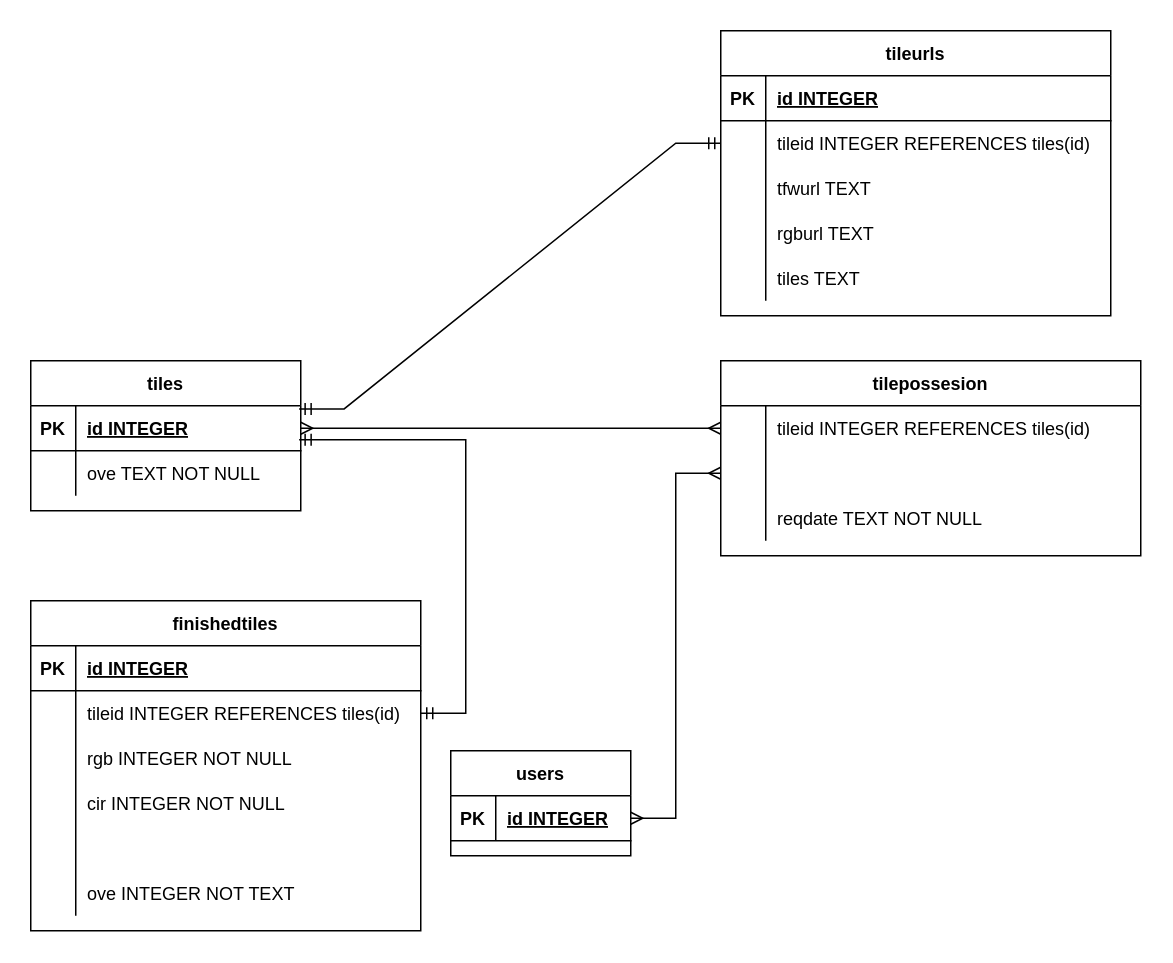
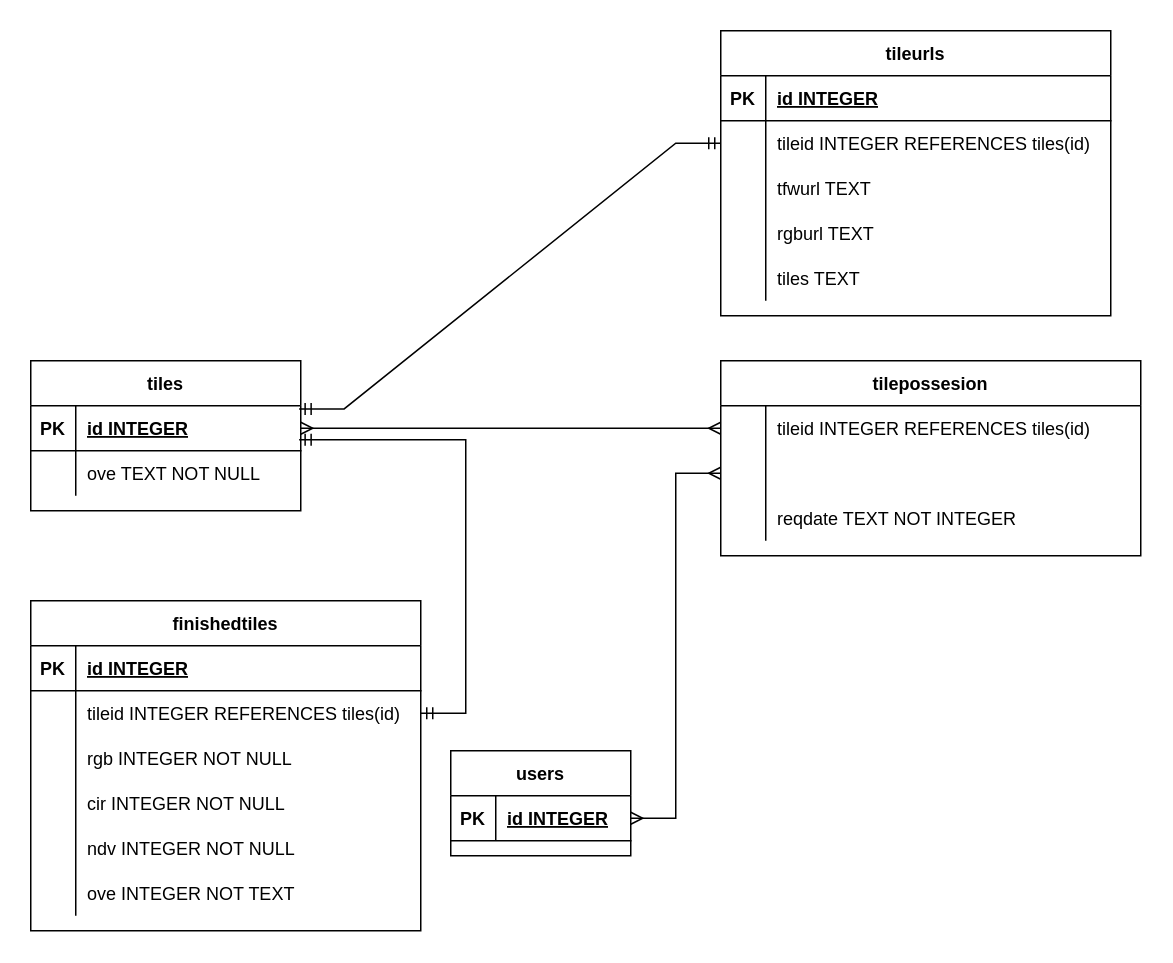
(876, 519) -> (891, 519)
none -> (248, 848)
